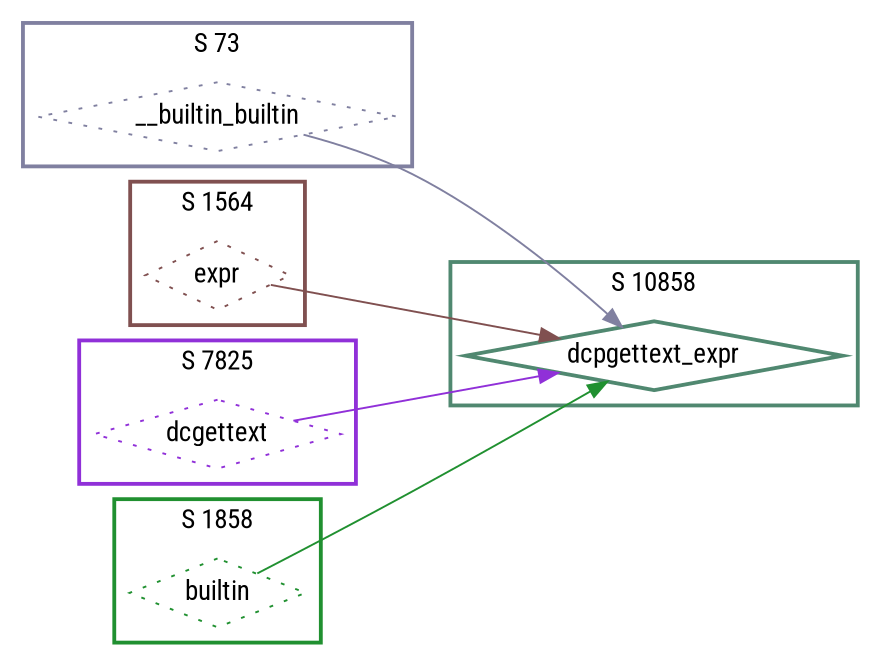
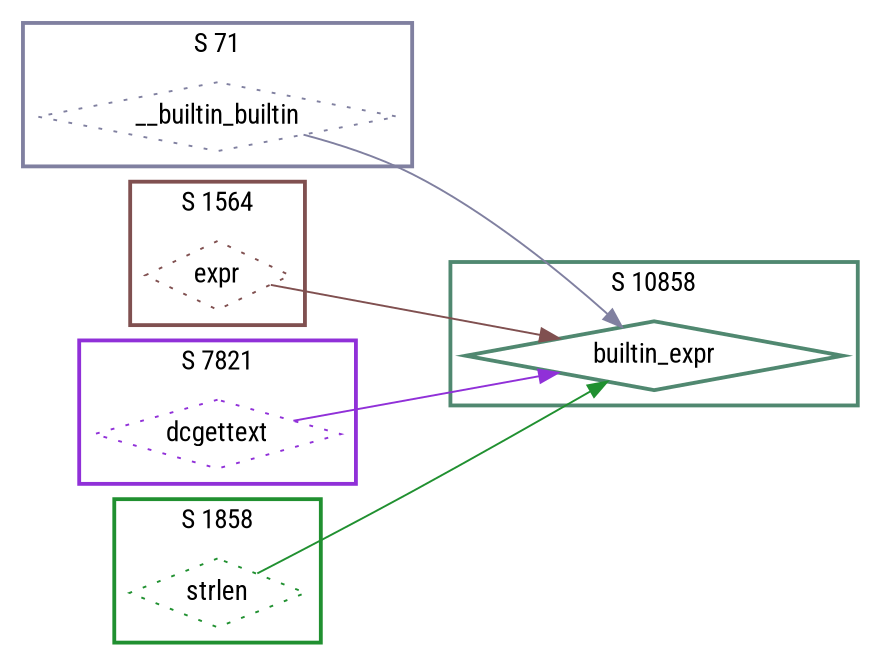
(218, 45) -> (218, 45)
(654, 356) -> (654, 356)
(218, 362) -> (218, 362)
(218, 593) -> (218, 593)
